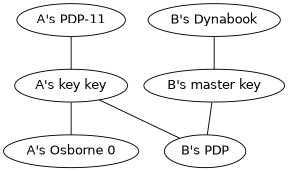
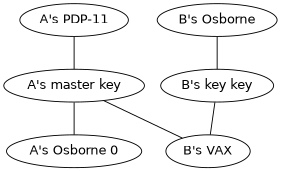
(214, 20) -> (217, 20)
(71, 86) -> (74, 86)
(214, 86) -> (217, 86)
(205, 151) -> (208, 151)
